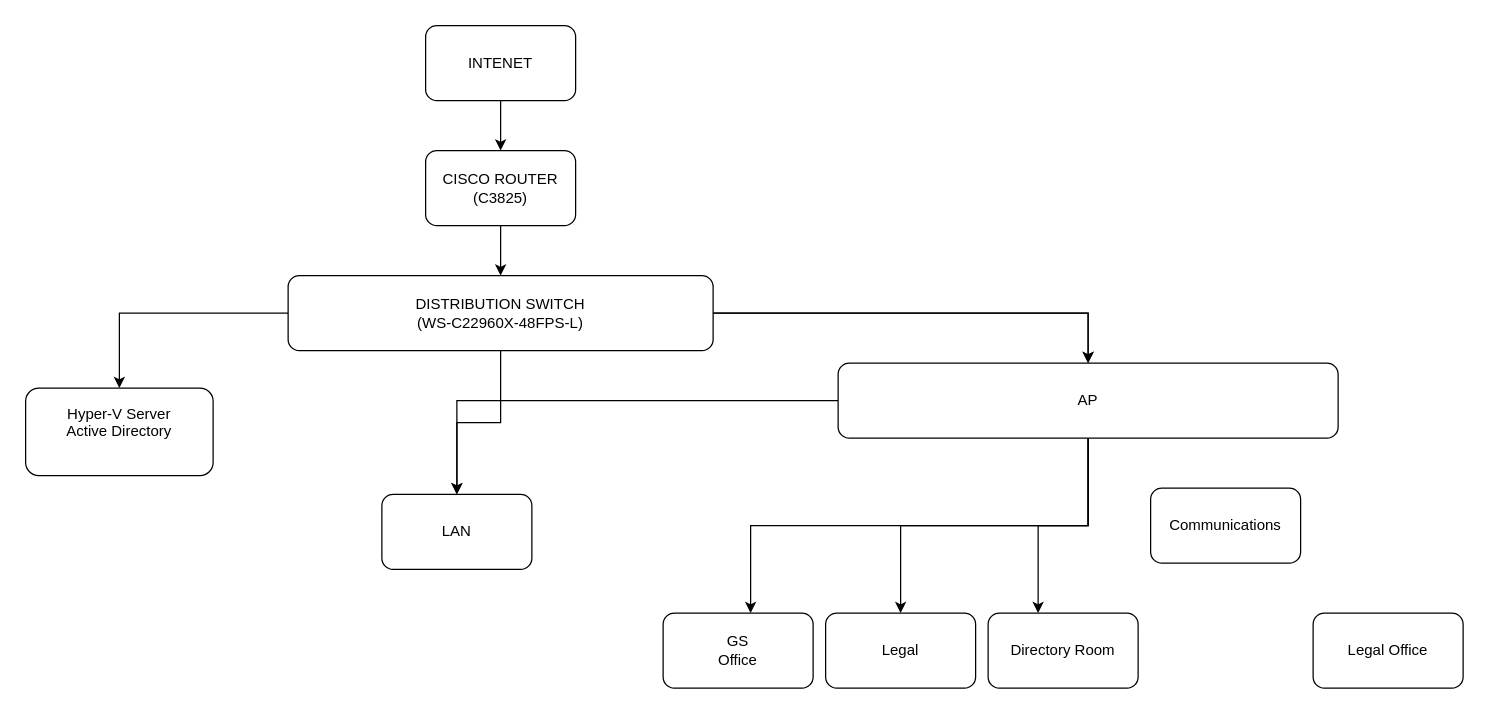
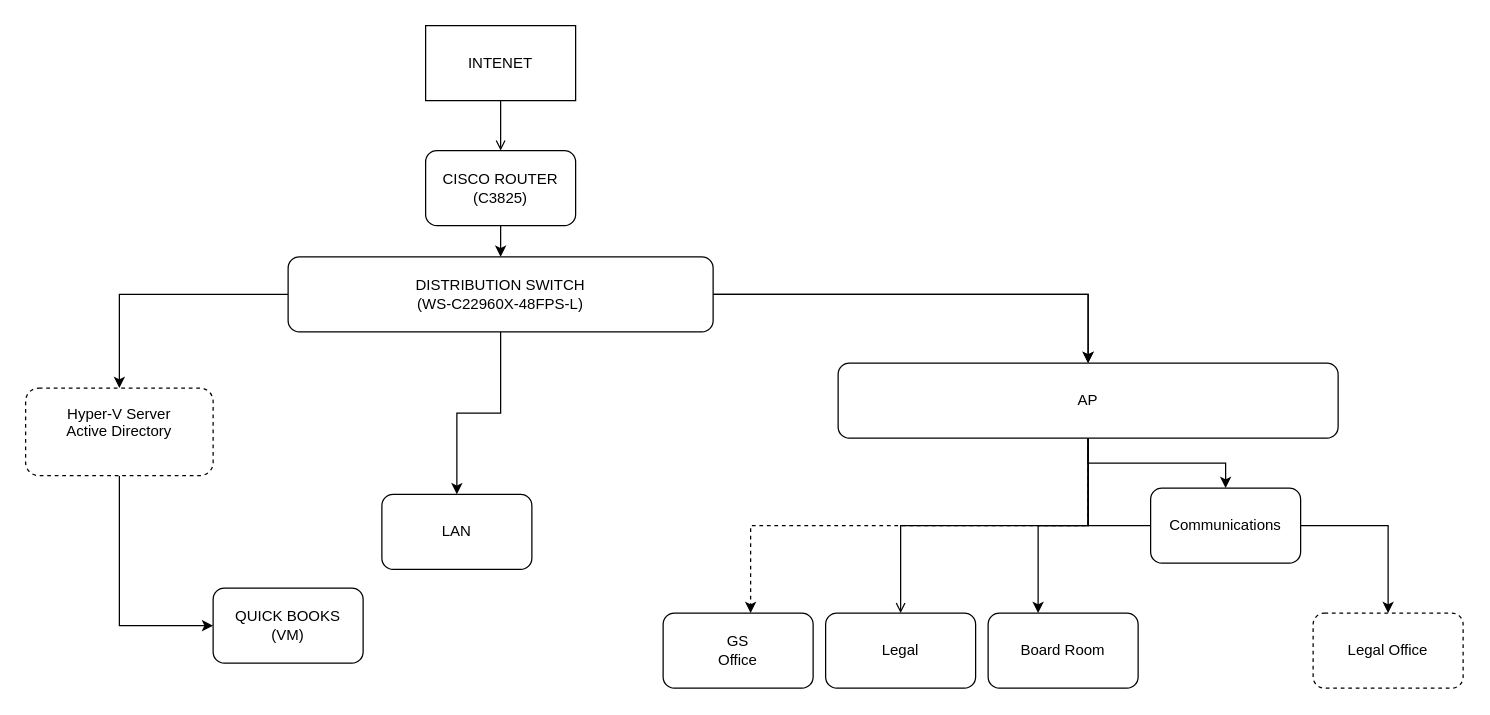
(501, 63) -> (501, 63)
(501, 140) -> (501, 142)
(501, 313) -> (501, 294)
(643, 401) -> (1166, 463)
(119, 432) -> (119, 432)
(786, 526) -> (786, 526)
none -> (1383, 526)
none -> (119, 593)
(901, 603) -> (901, 605)
none -> (288, 626)
(1063, 651) -> (1063, 651)
(1388, 651) -> (1388, 651)
